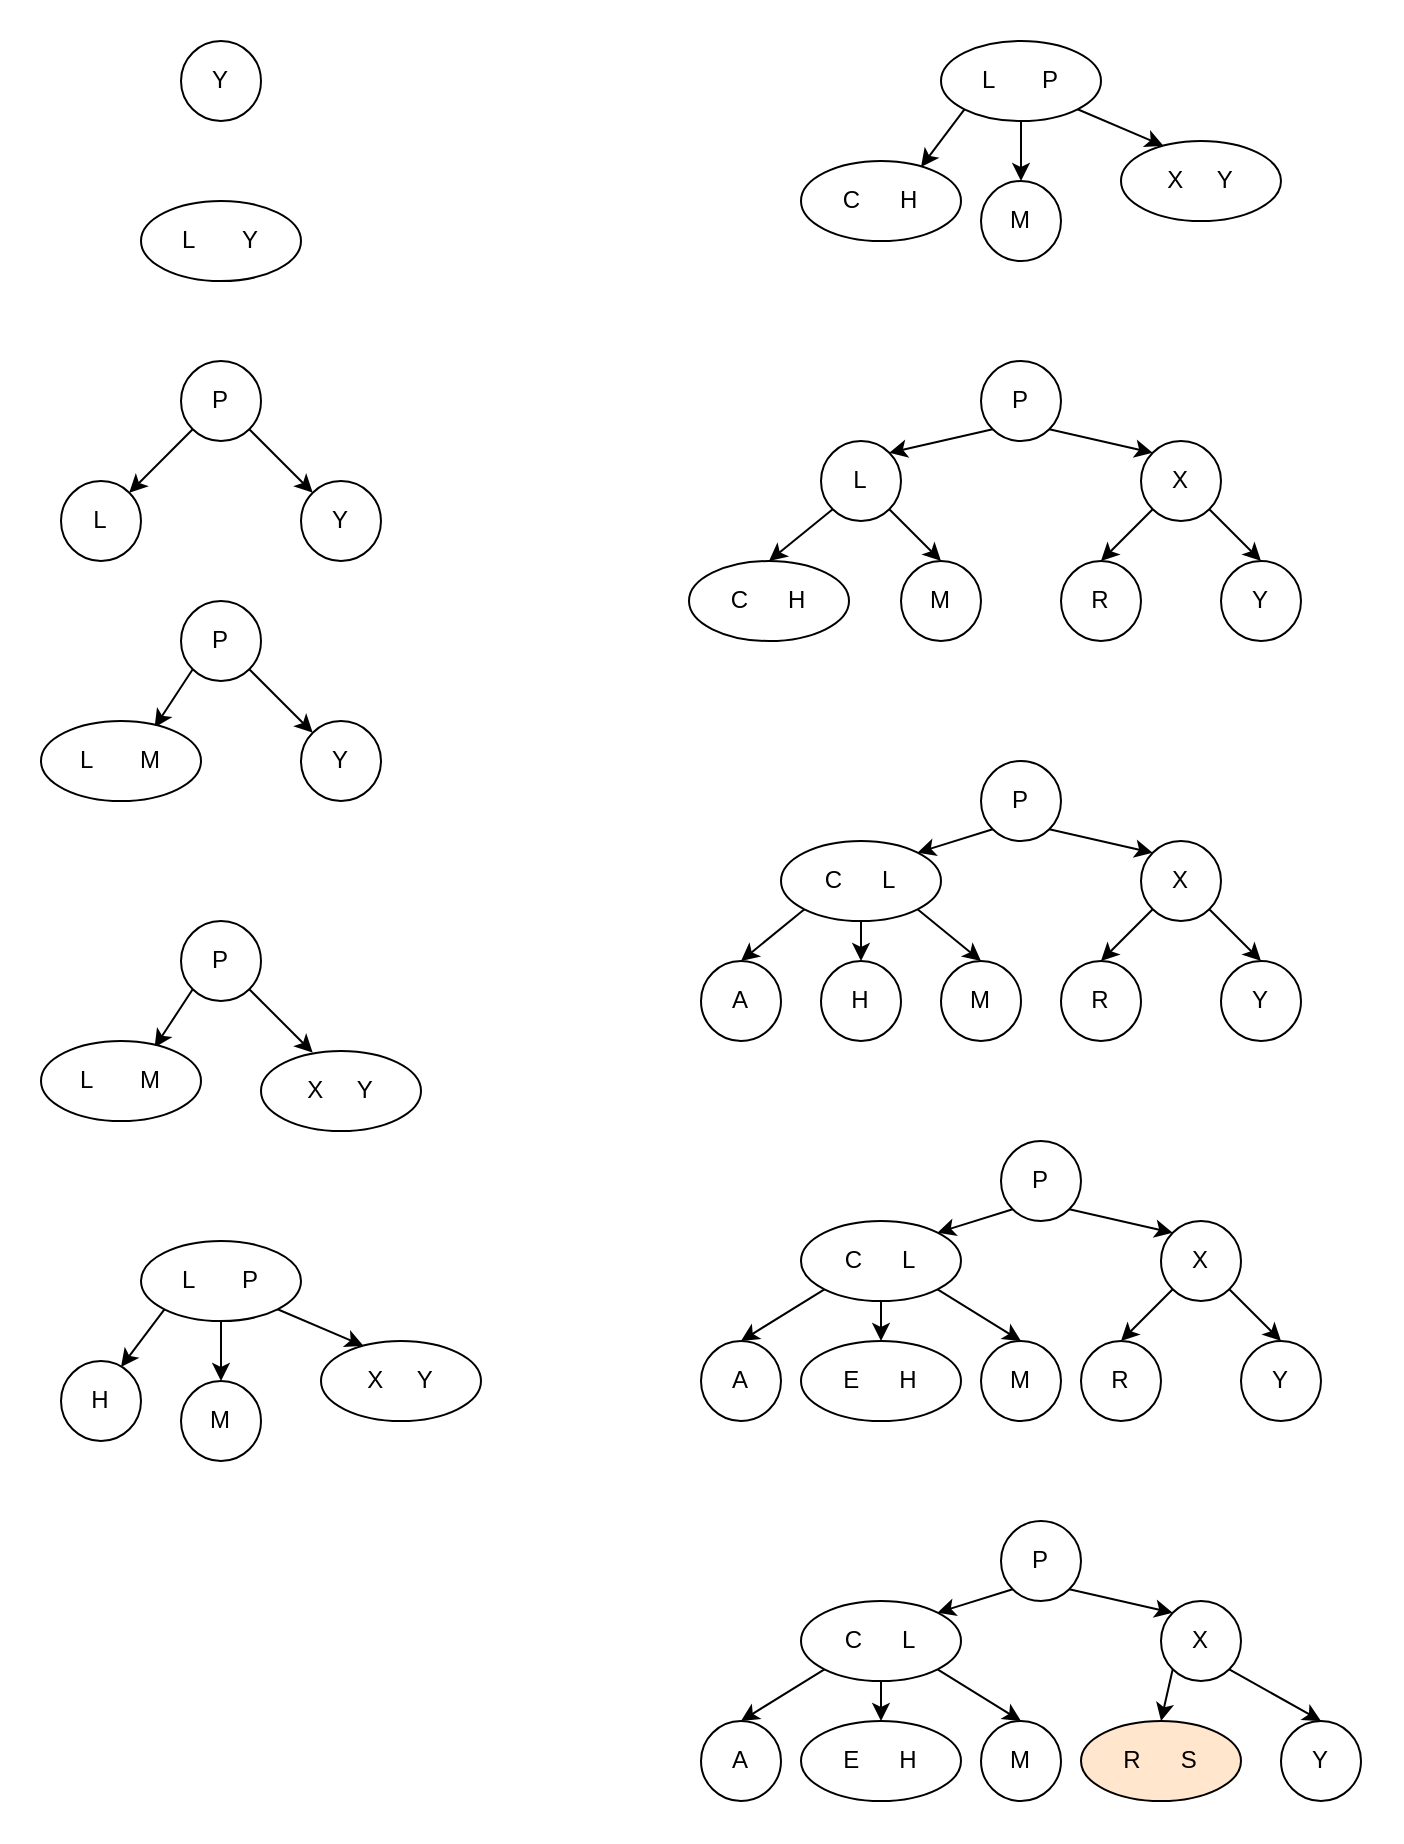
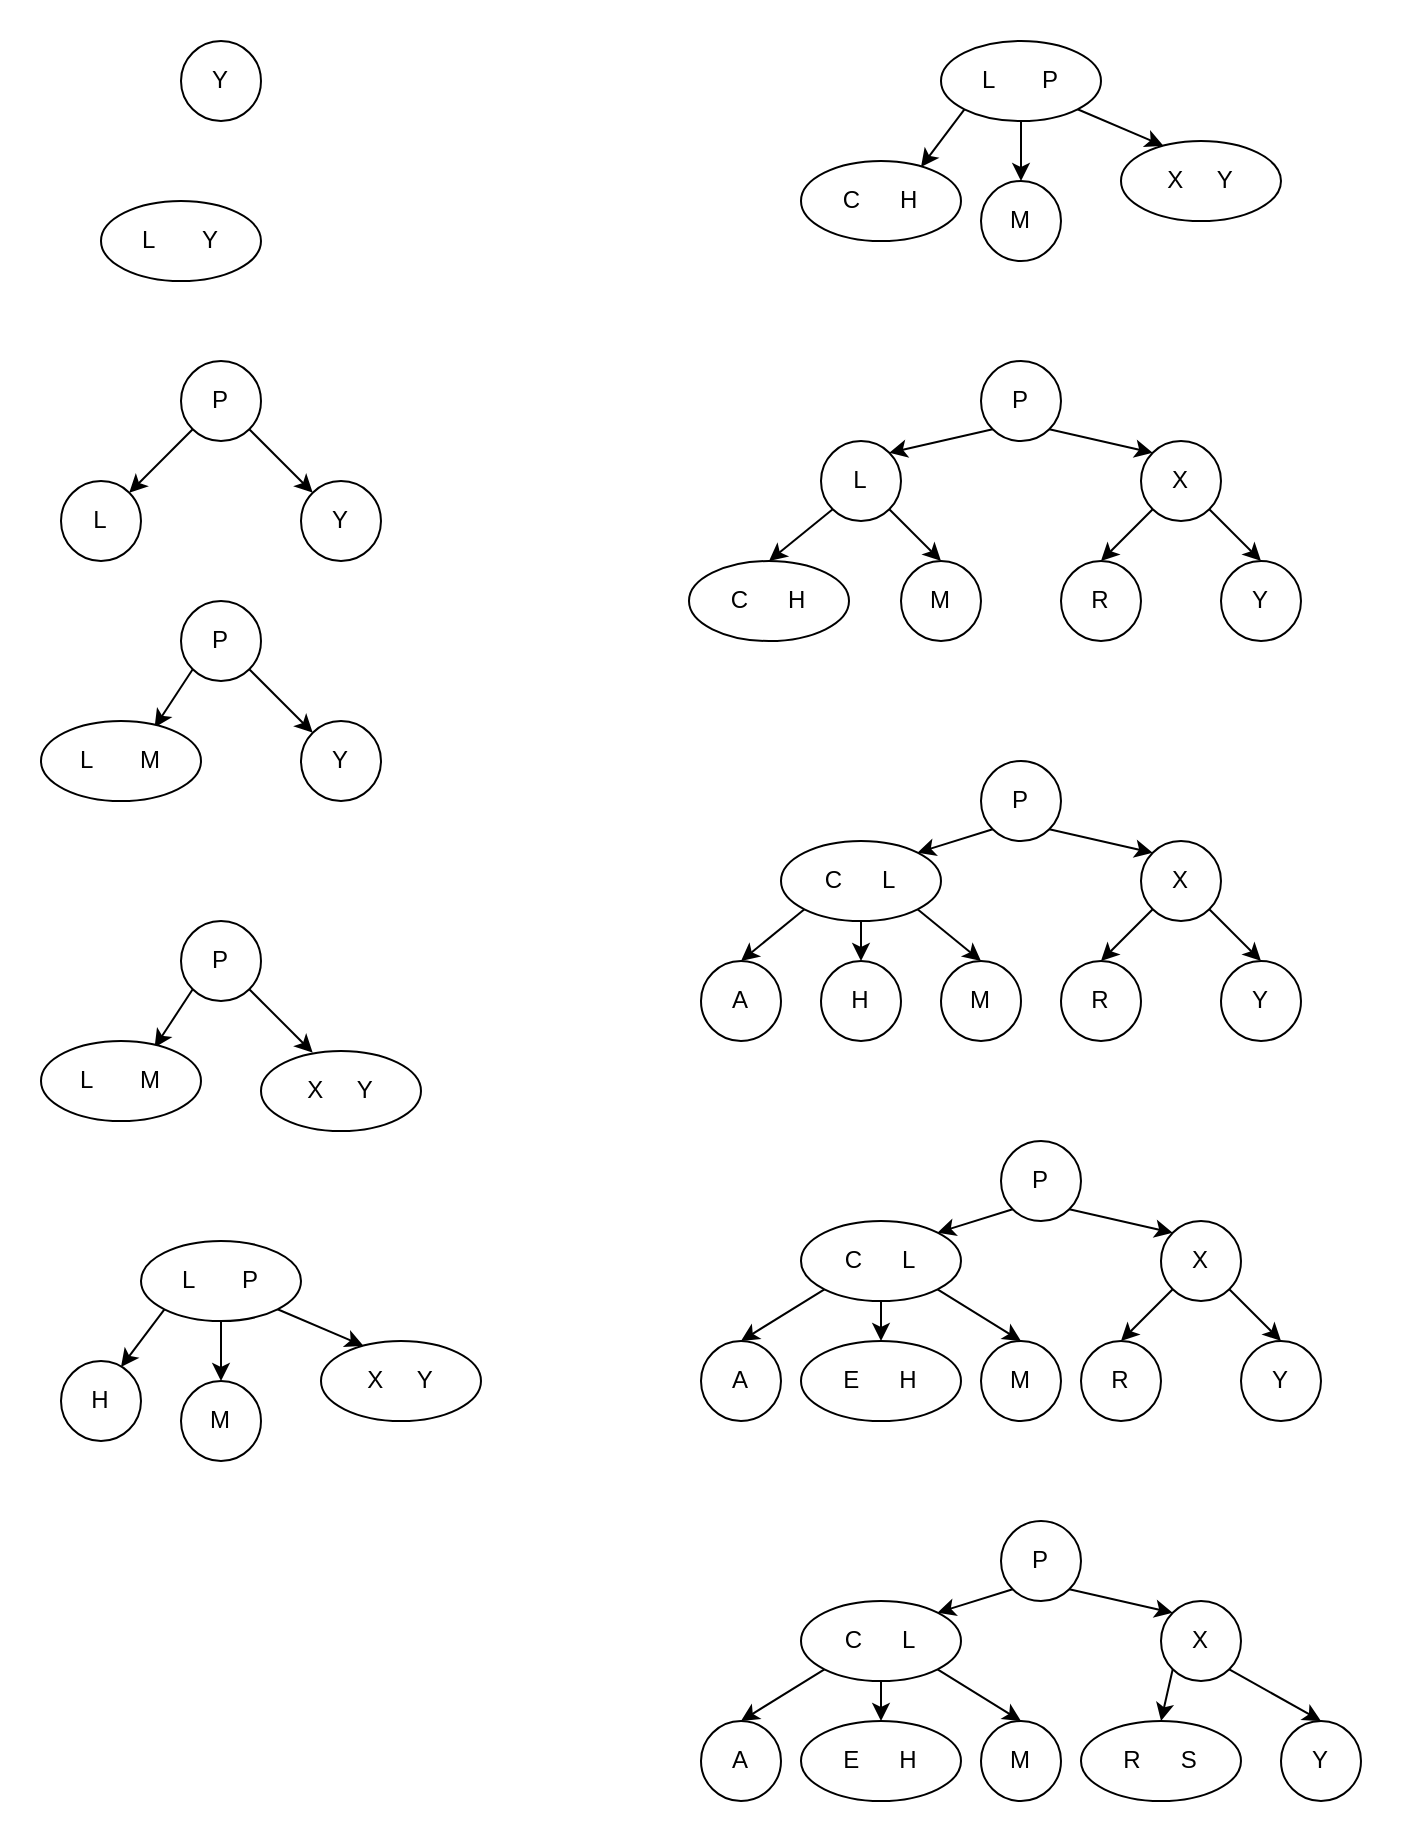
(221, 241) -> (181, 241)
(1161, 1761) -> (1161, 1761)
